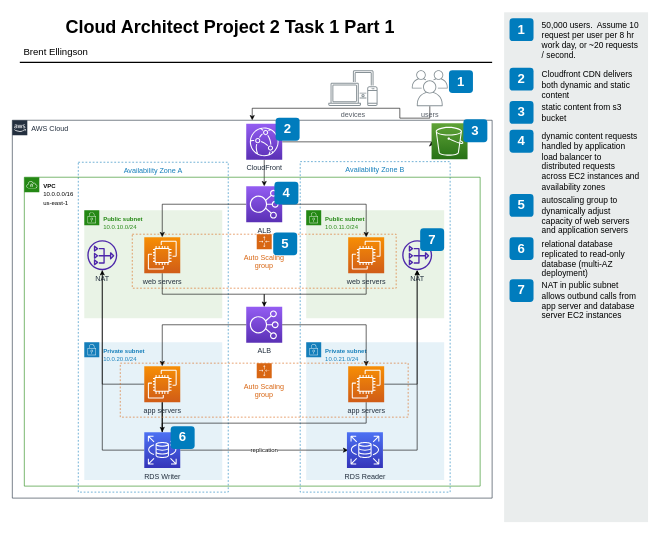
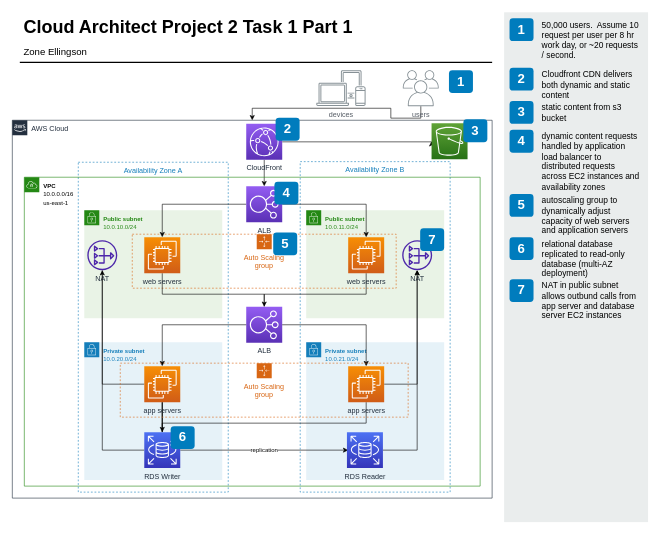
(232, 26) -> (190, 26)
(59, 52) -> (56, 52)
(353, 88) -> (341, 88)
(430, 88) -> (421, 88)
